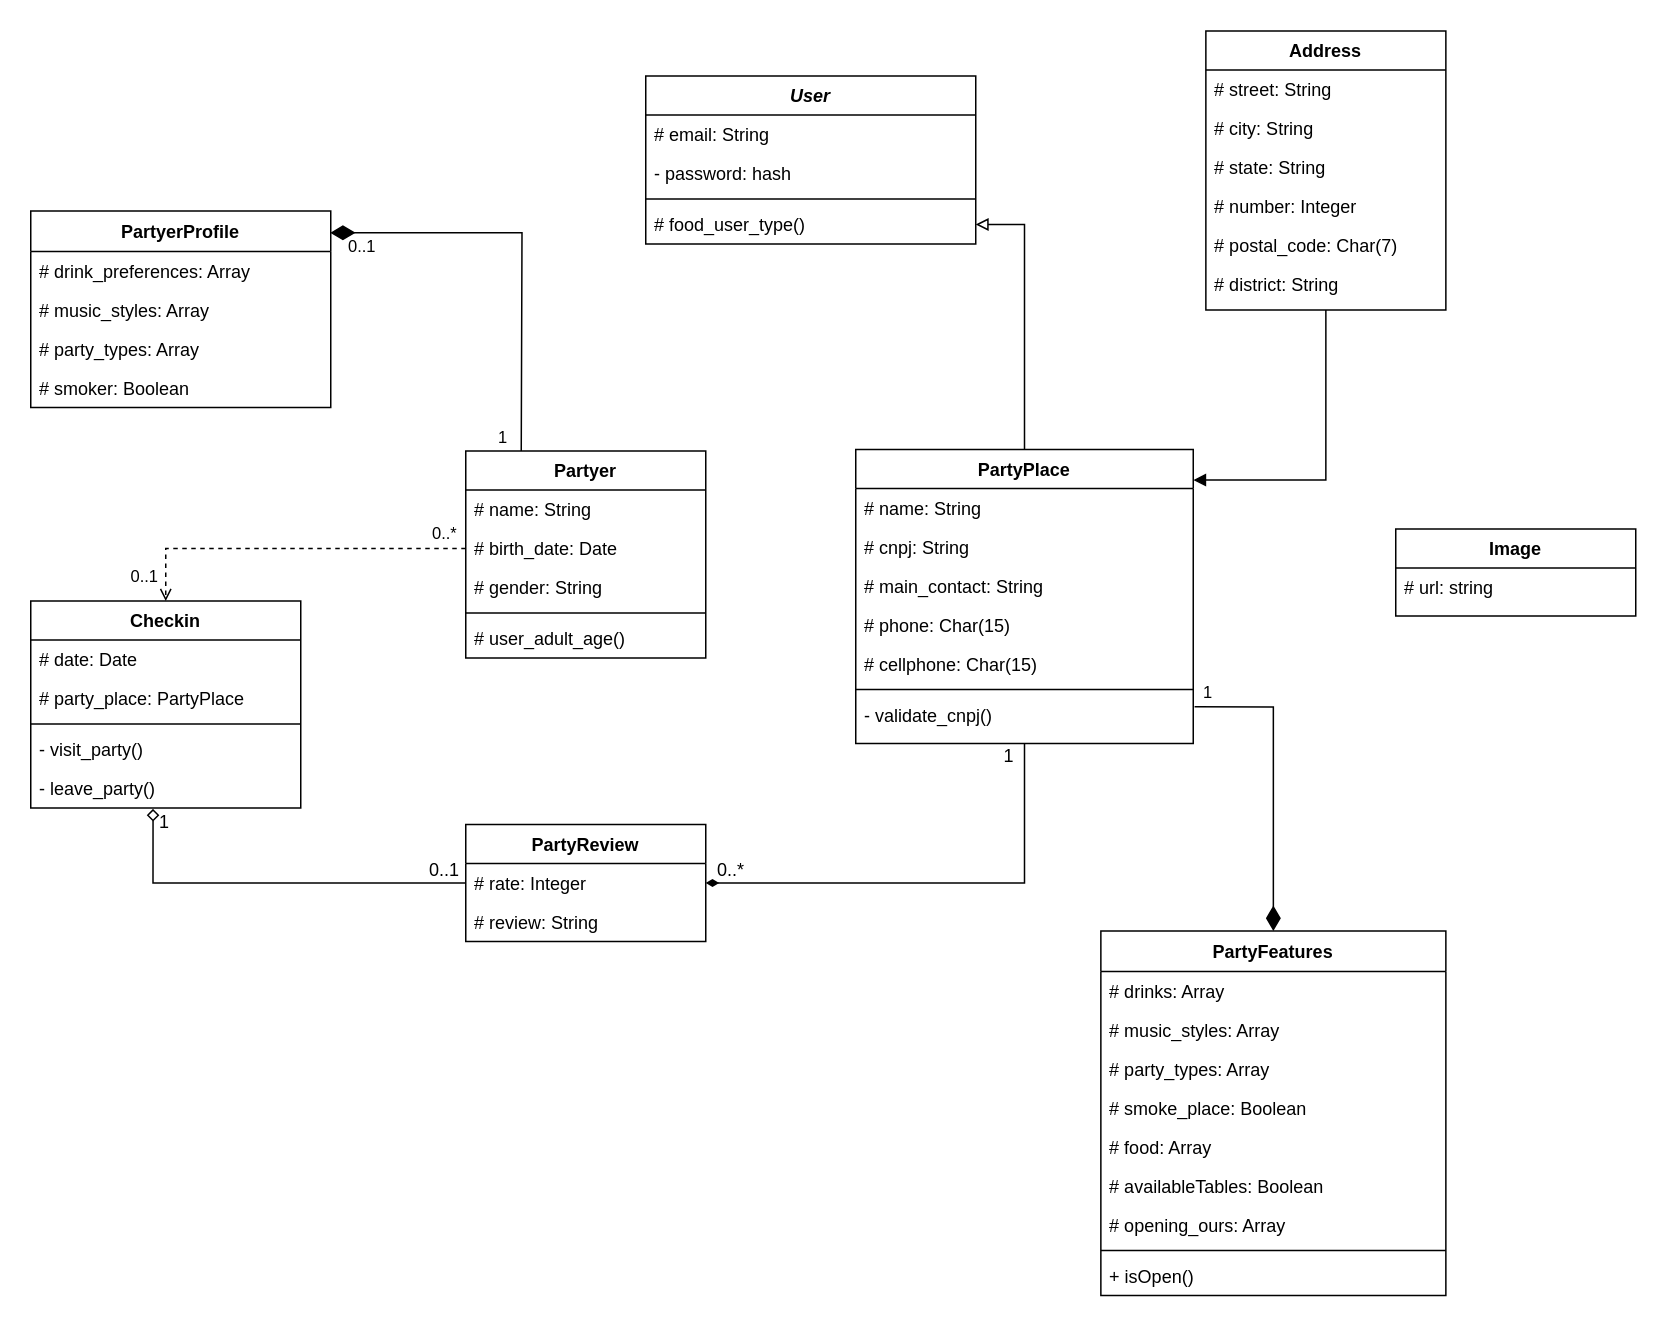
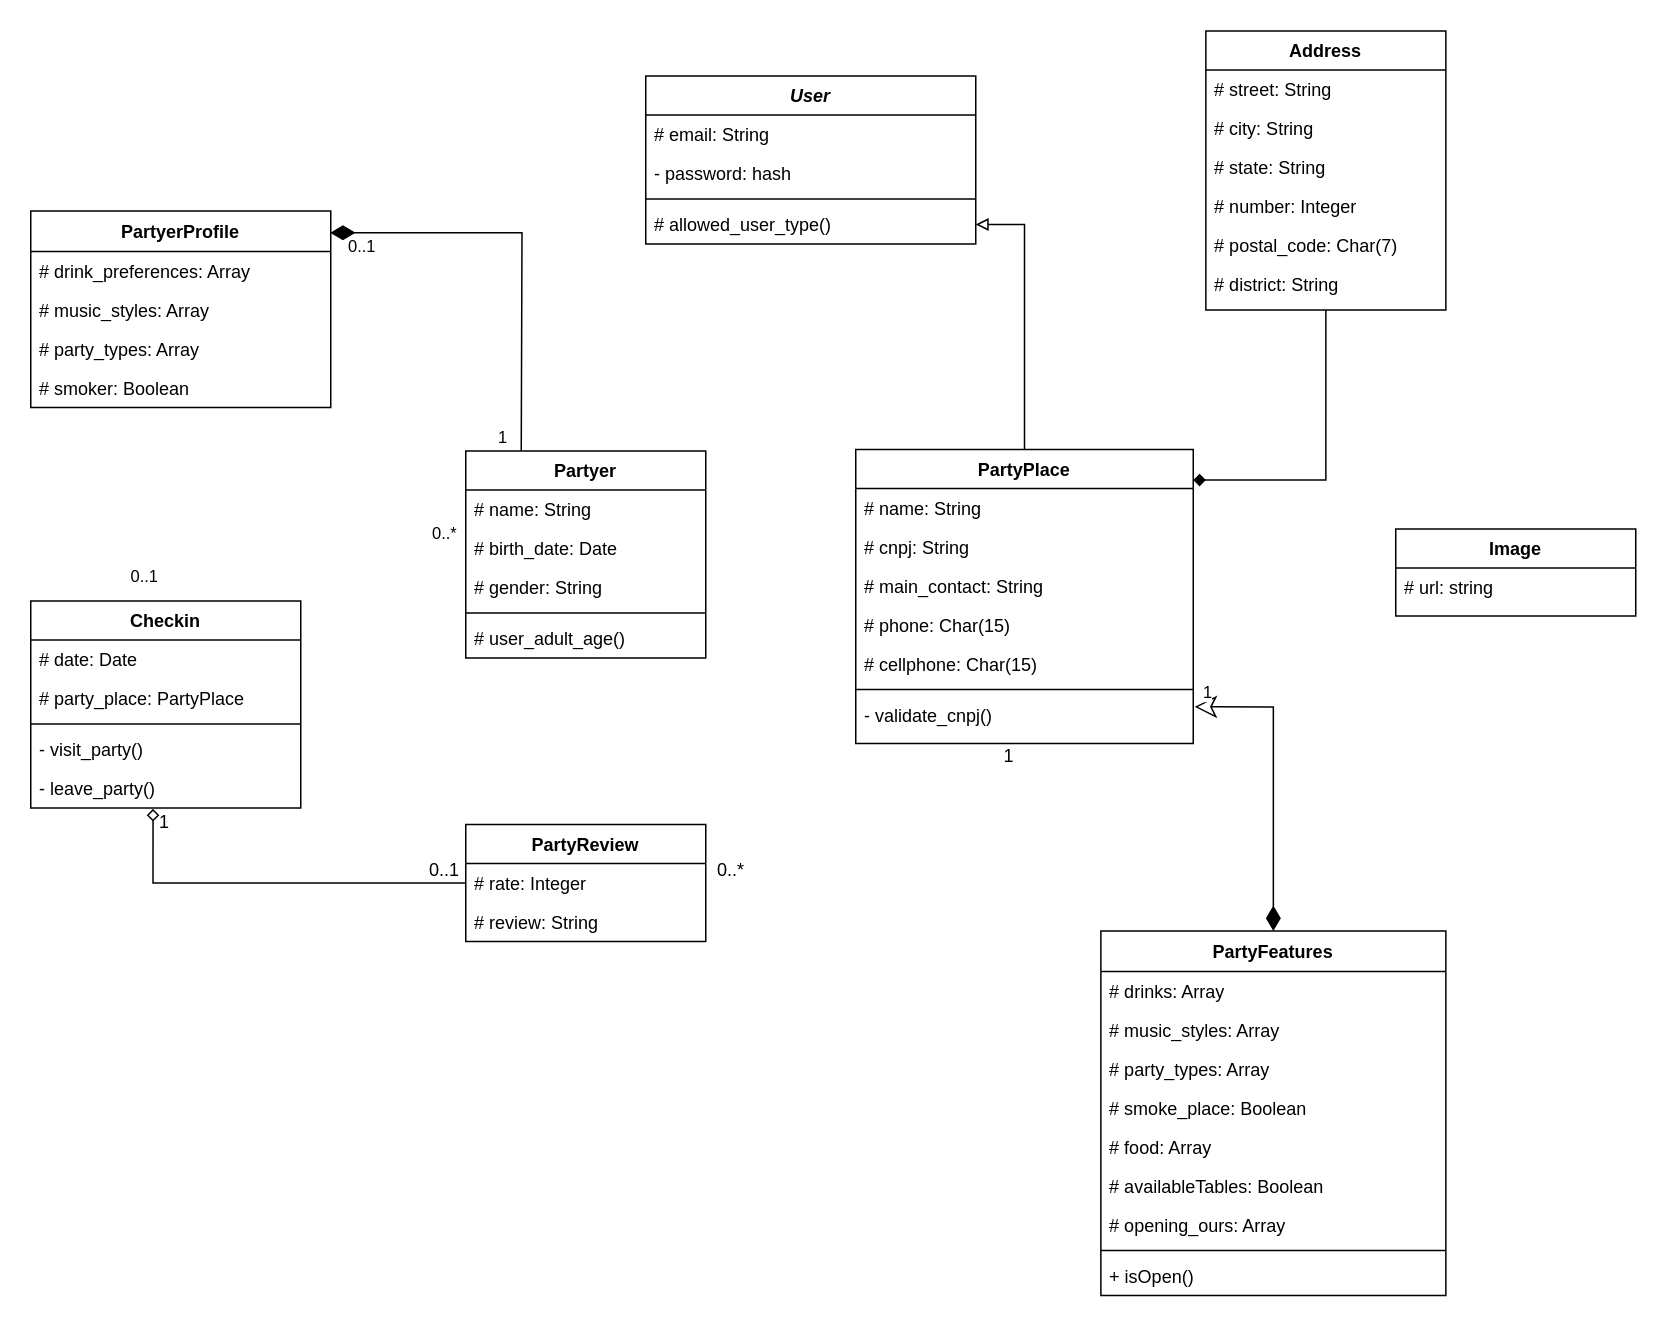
(742, 225) -> (753, 225)
(1206, 480) -> (1206, 480)
(290, 548) -> none
(1205, 707) -> (1213, 707)
(939, 883) -> none
